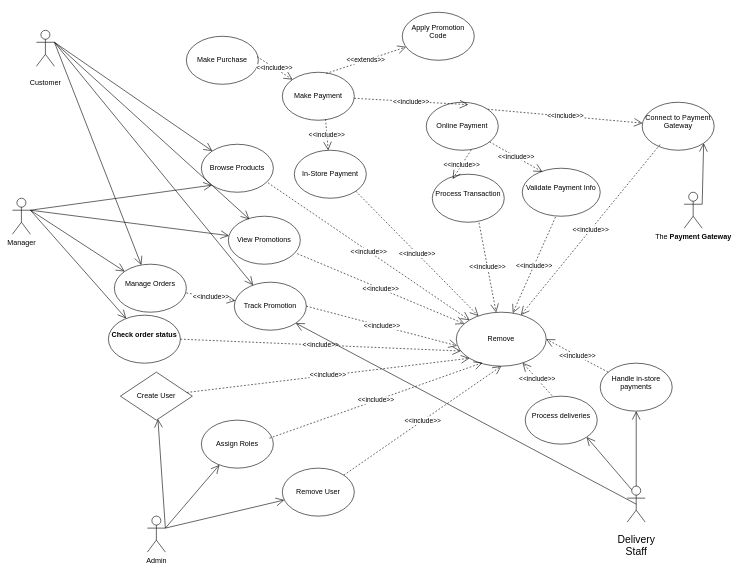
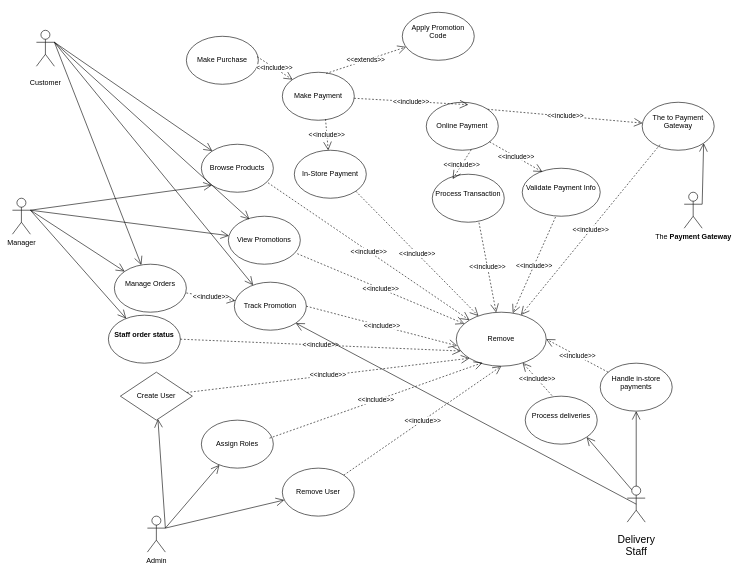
(678, 126) -> (678, 126)
(144, 339) -> (144, 339)
